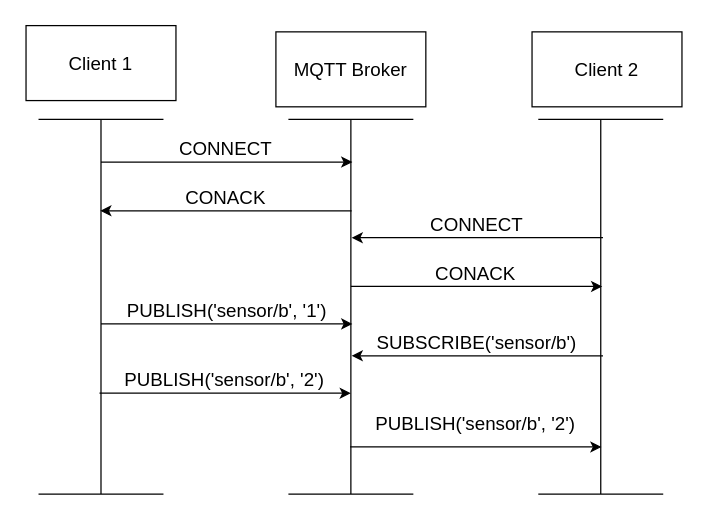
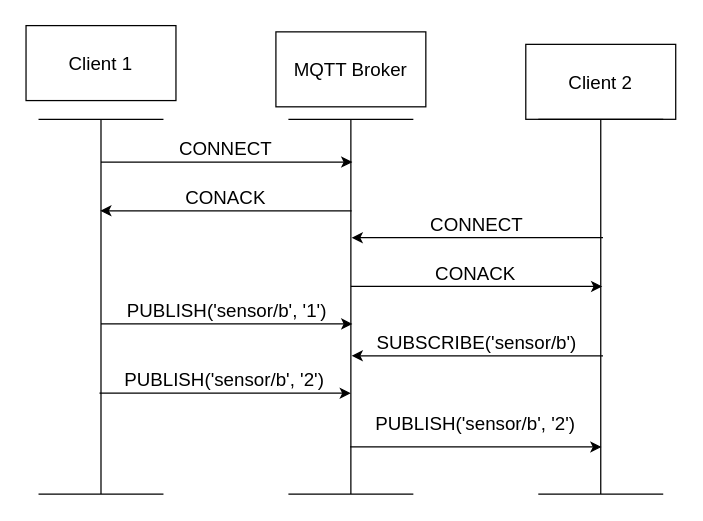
(607, 69) -> (601, 82)
